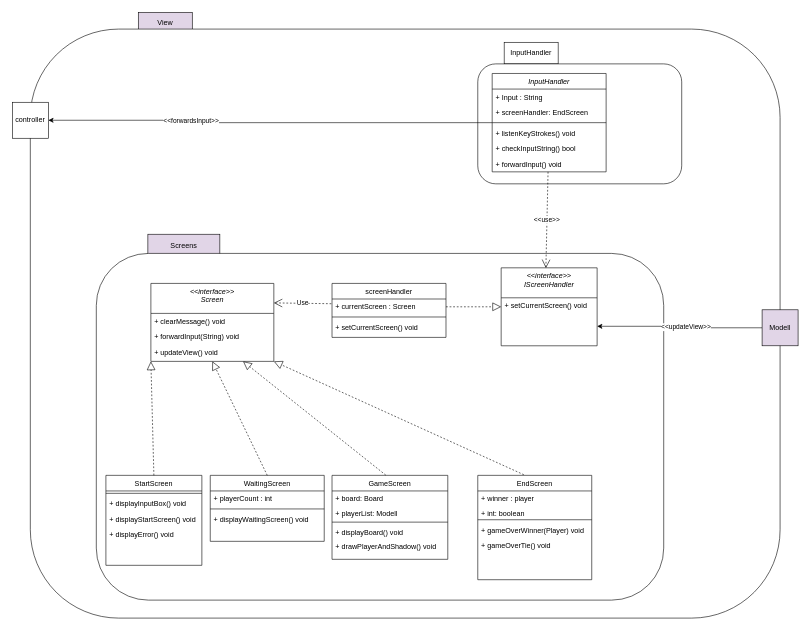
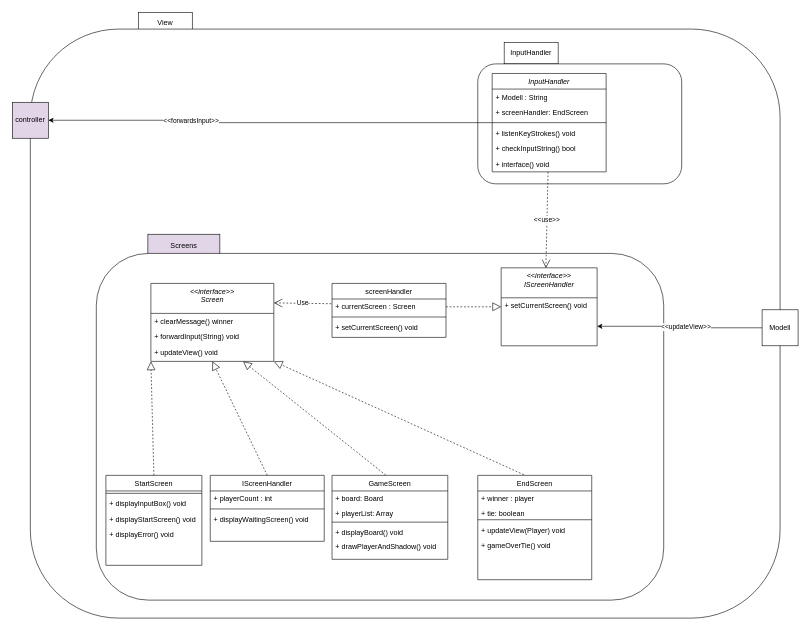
(165, 23) -> (165, 23)
(523, 97) -> (523, 97)
(30, 120) -> (30, 120)
(535, 164) -> (528, 164)
(193, 322) -> (197, 322)
(780, 328) -> (780, 328)
(267, 484) -> (267, 484)
(369, 514) -> (369, 514)
(505, 514) -> (505, 514)
(535, 530) -> (527, 530)
